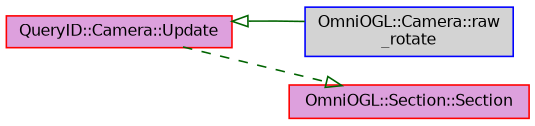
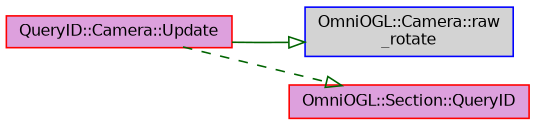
(277, 21) -> (260, 42)
(409, 102) -> (409, 102)
